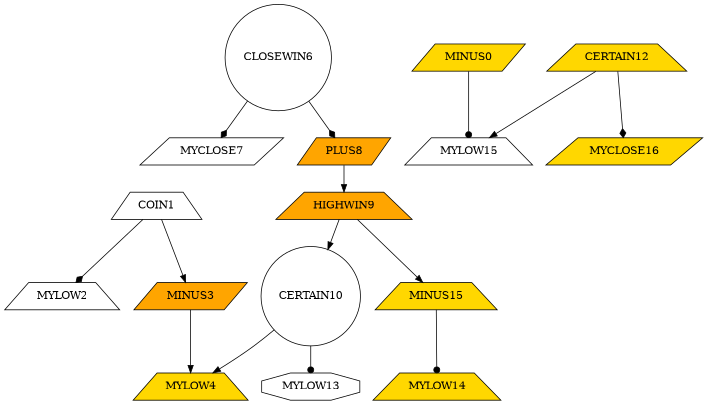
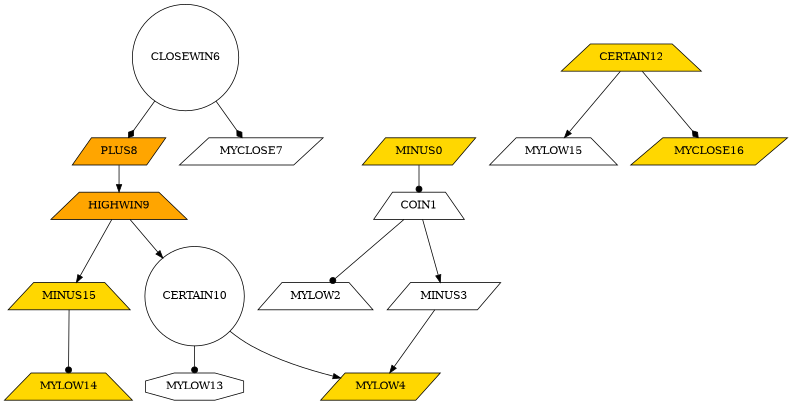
(469, 101) -> (419, 176)
(113, 248) -> (370, 249)
(191, 296) -> (444, 296)
(191, 387) -> (380, 387)
